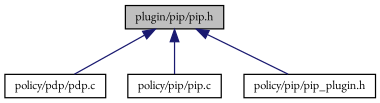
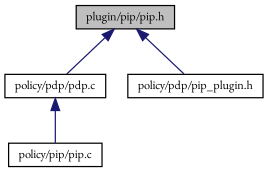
(175, 58) -> (55, 127)
(310, 86) -> (195, 86)
